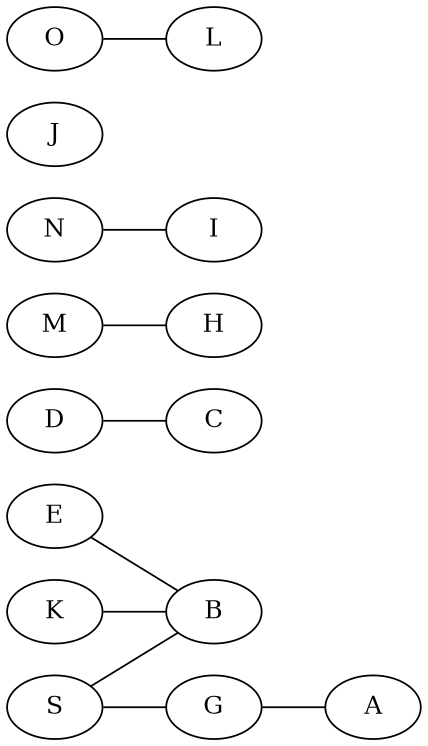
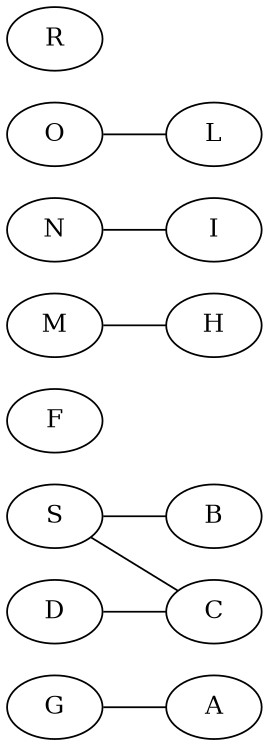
none -> (55, 39)
(55, 134) -> none
none -> (55, 421)
(55, 516) -> none
(55, 612) -> none
(135, 707) -> (134, 564)
